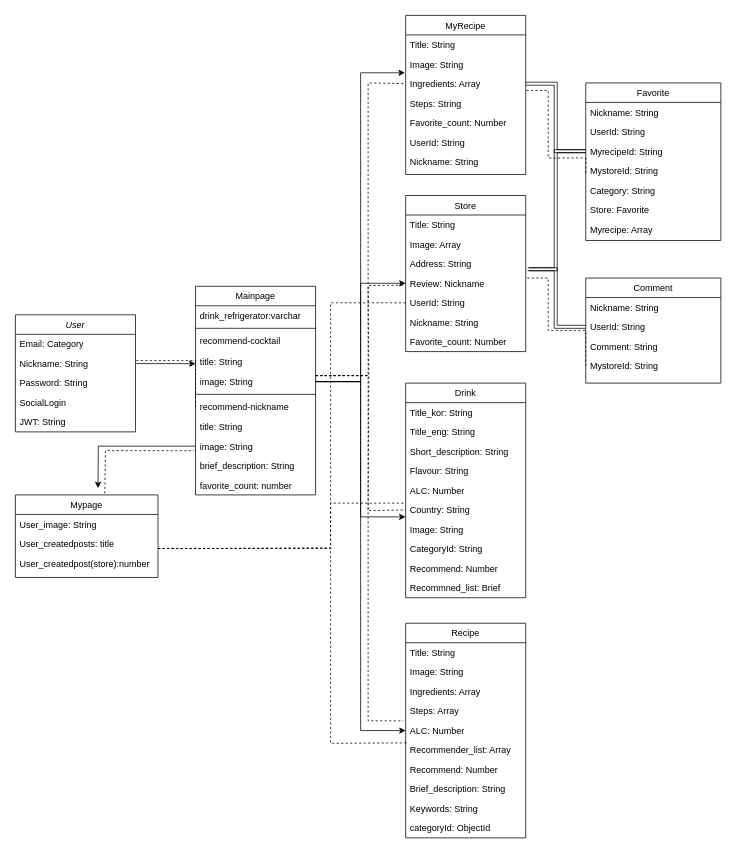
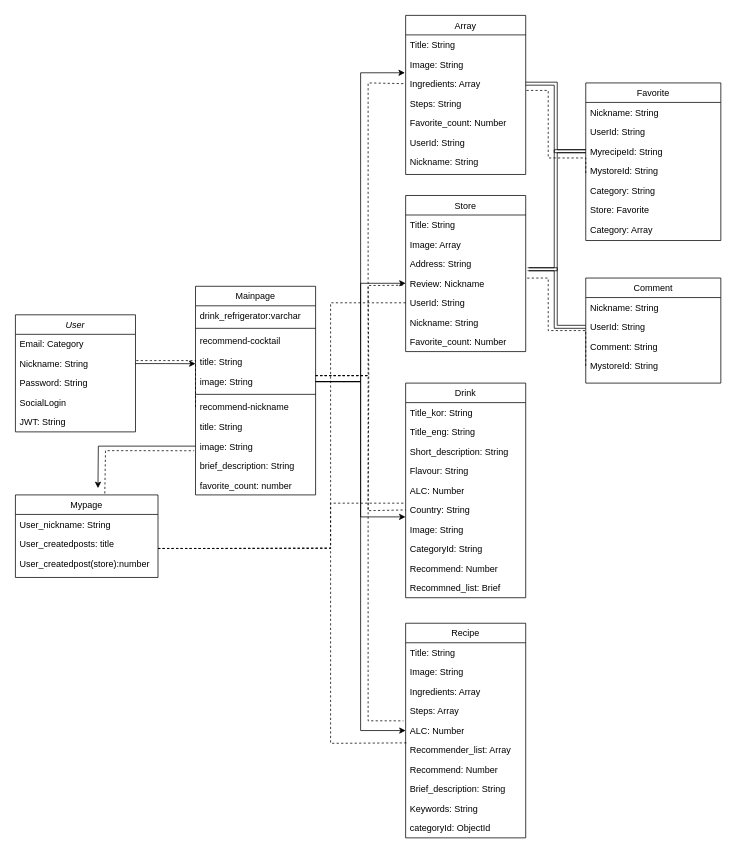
(465, 26) -> (465, 26)
(624, 230) -> (625, 230)
(60, 524) -> (68, 524)
